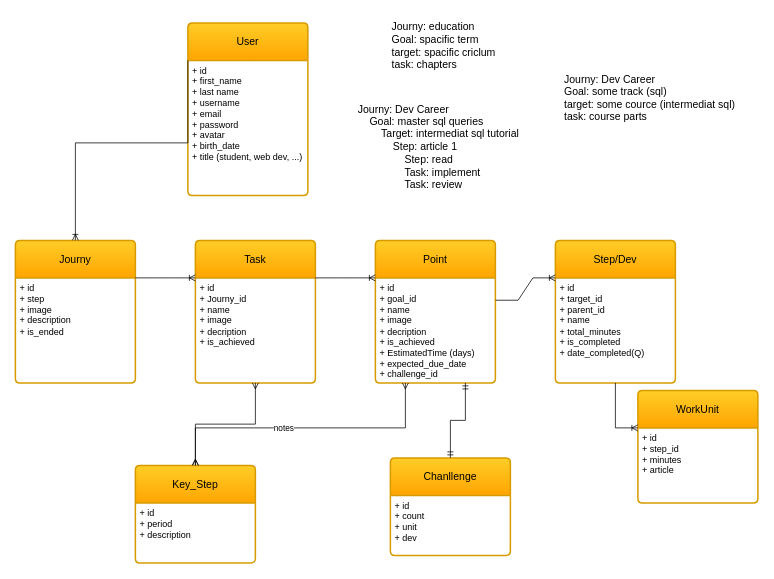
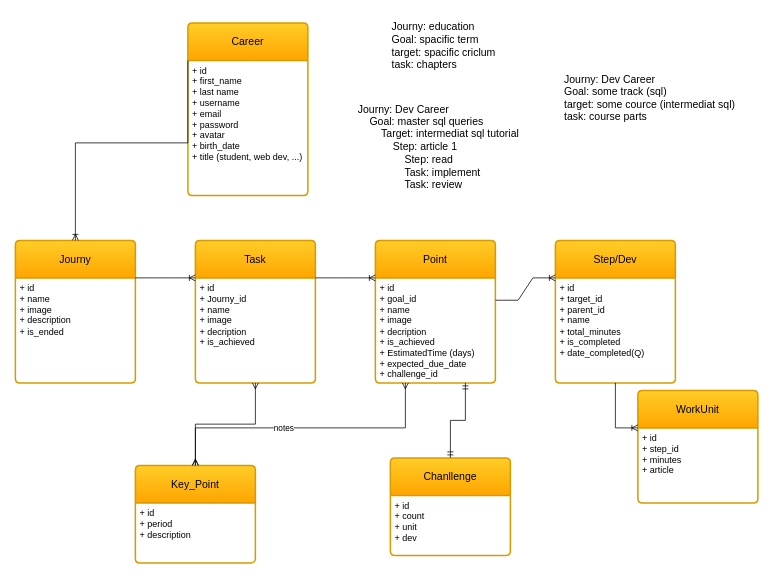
(248, 42) -> (248, 42)
(49, 310) -> (49, 310)
(195, 484) -> (195, 484)
